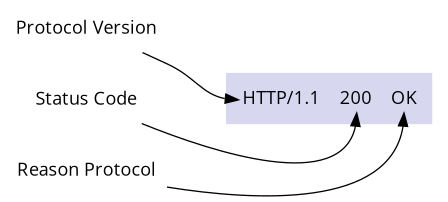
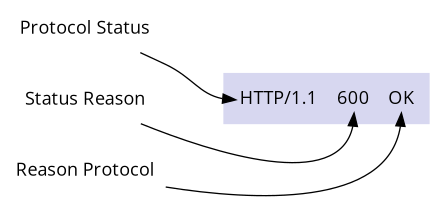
(87, 29) -> (85, 29)
(356, 99) -> (353, 99)
(87, 100) -> (85, 100)
